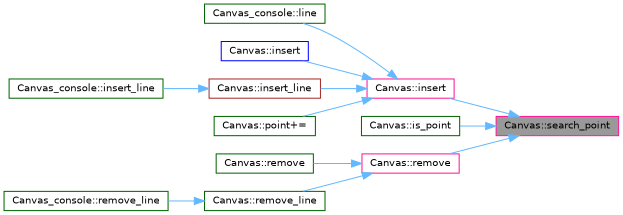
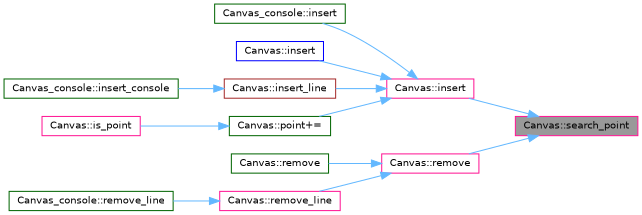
(265, 14) -> (280, 14)
(86, 89) -> (91, 89)
(411, 126) -> (91, 126)
(473, 126) -> (180, 126)
(265, 201) -> (280, 201)
